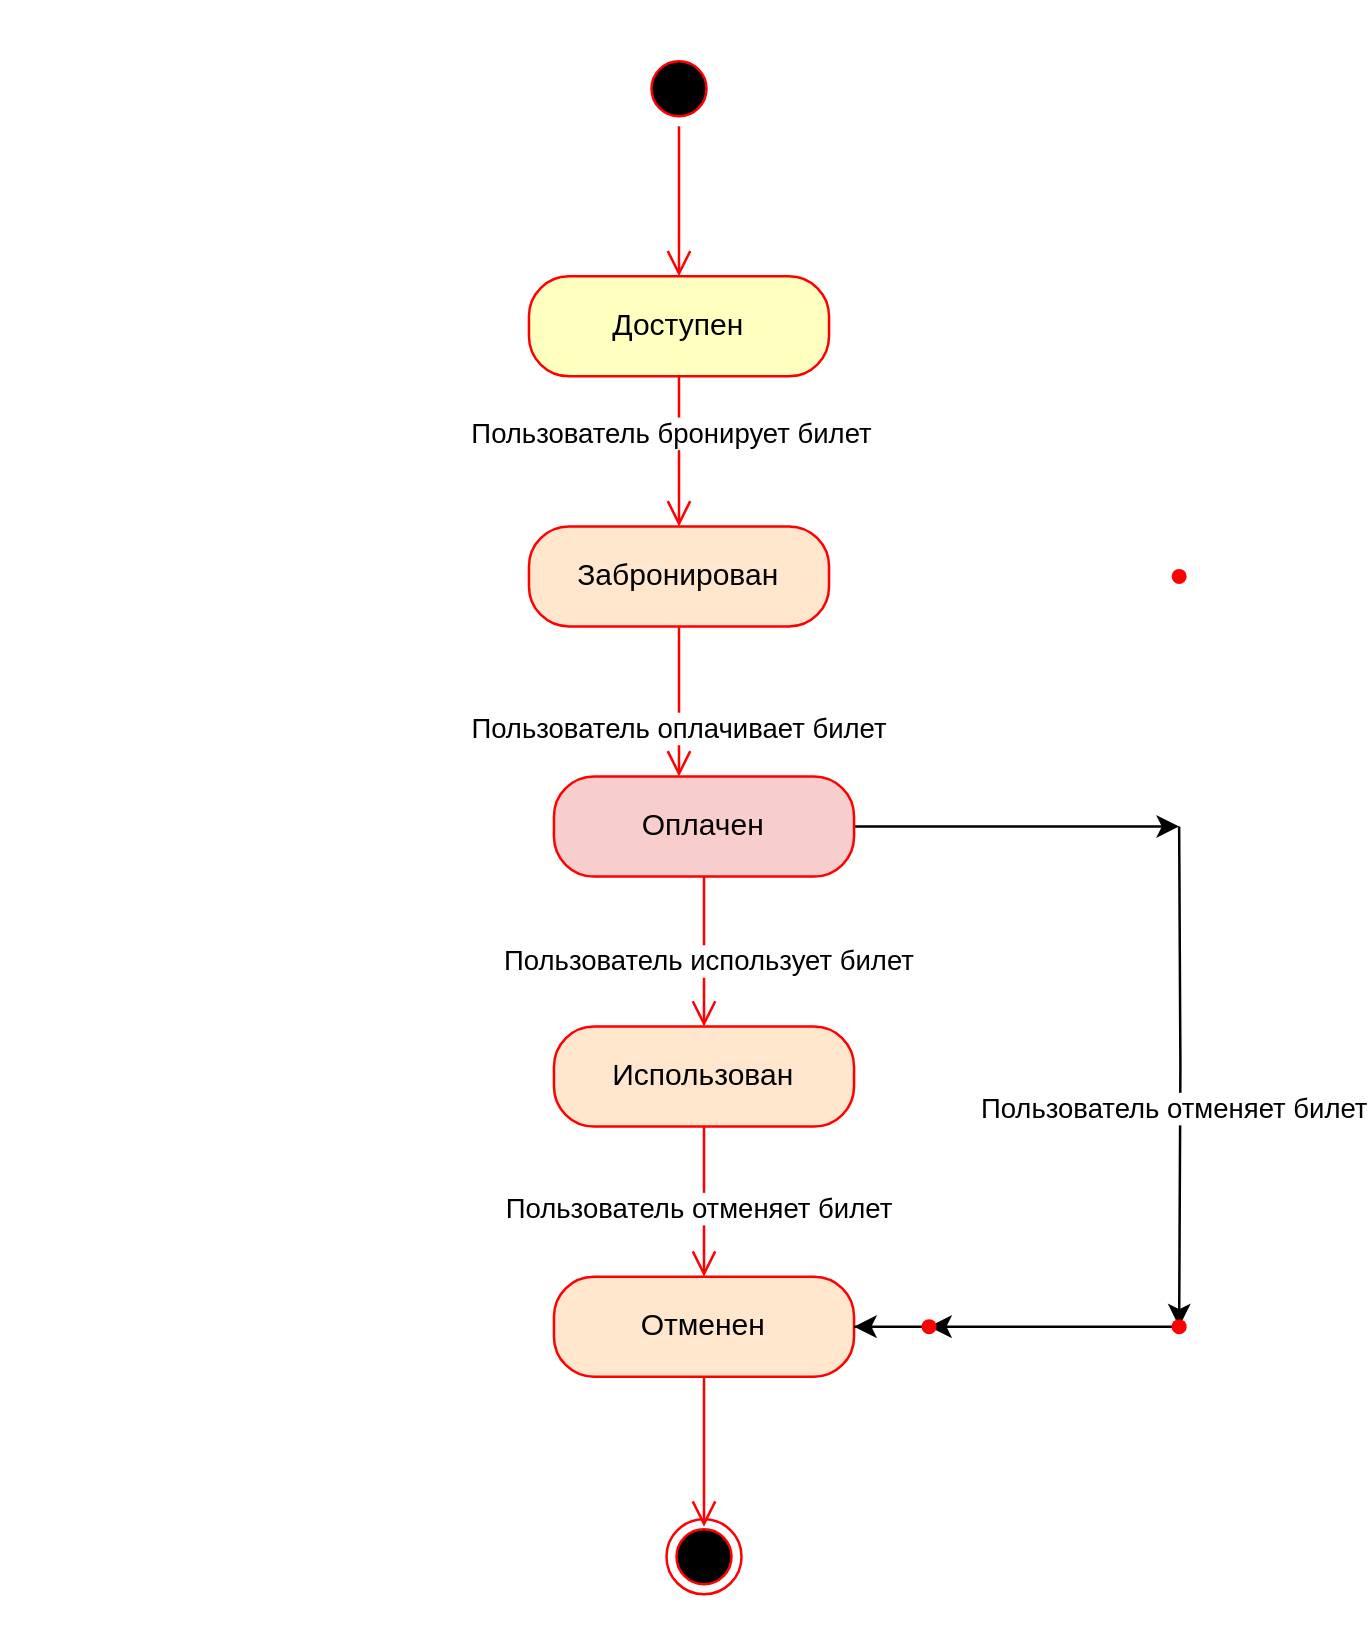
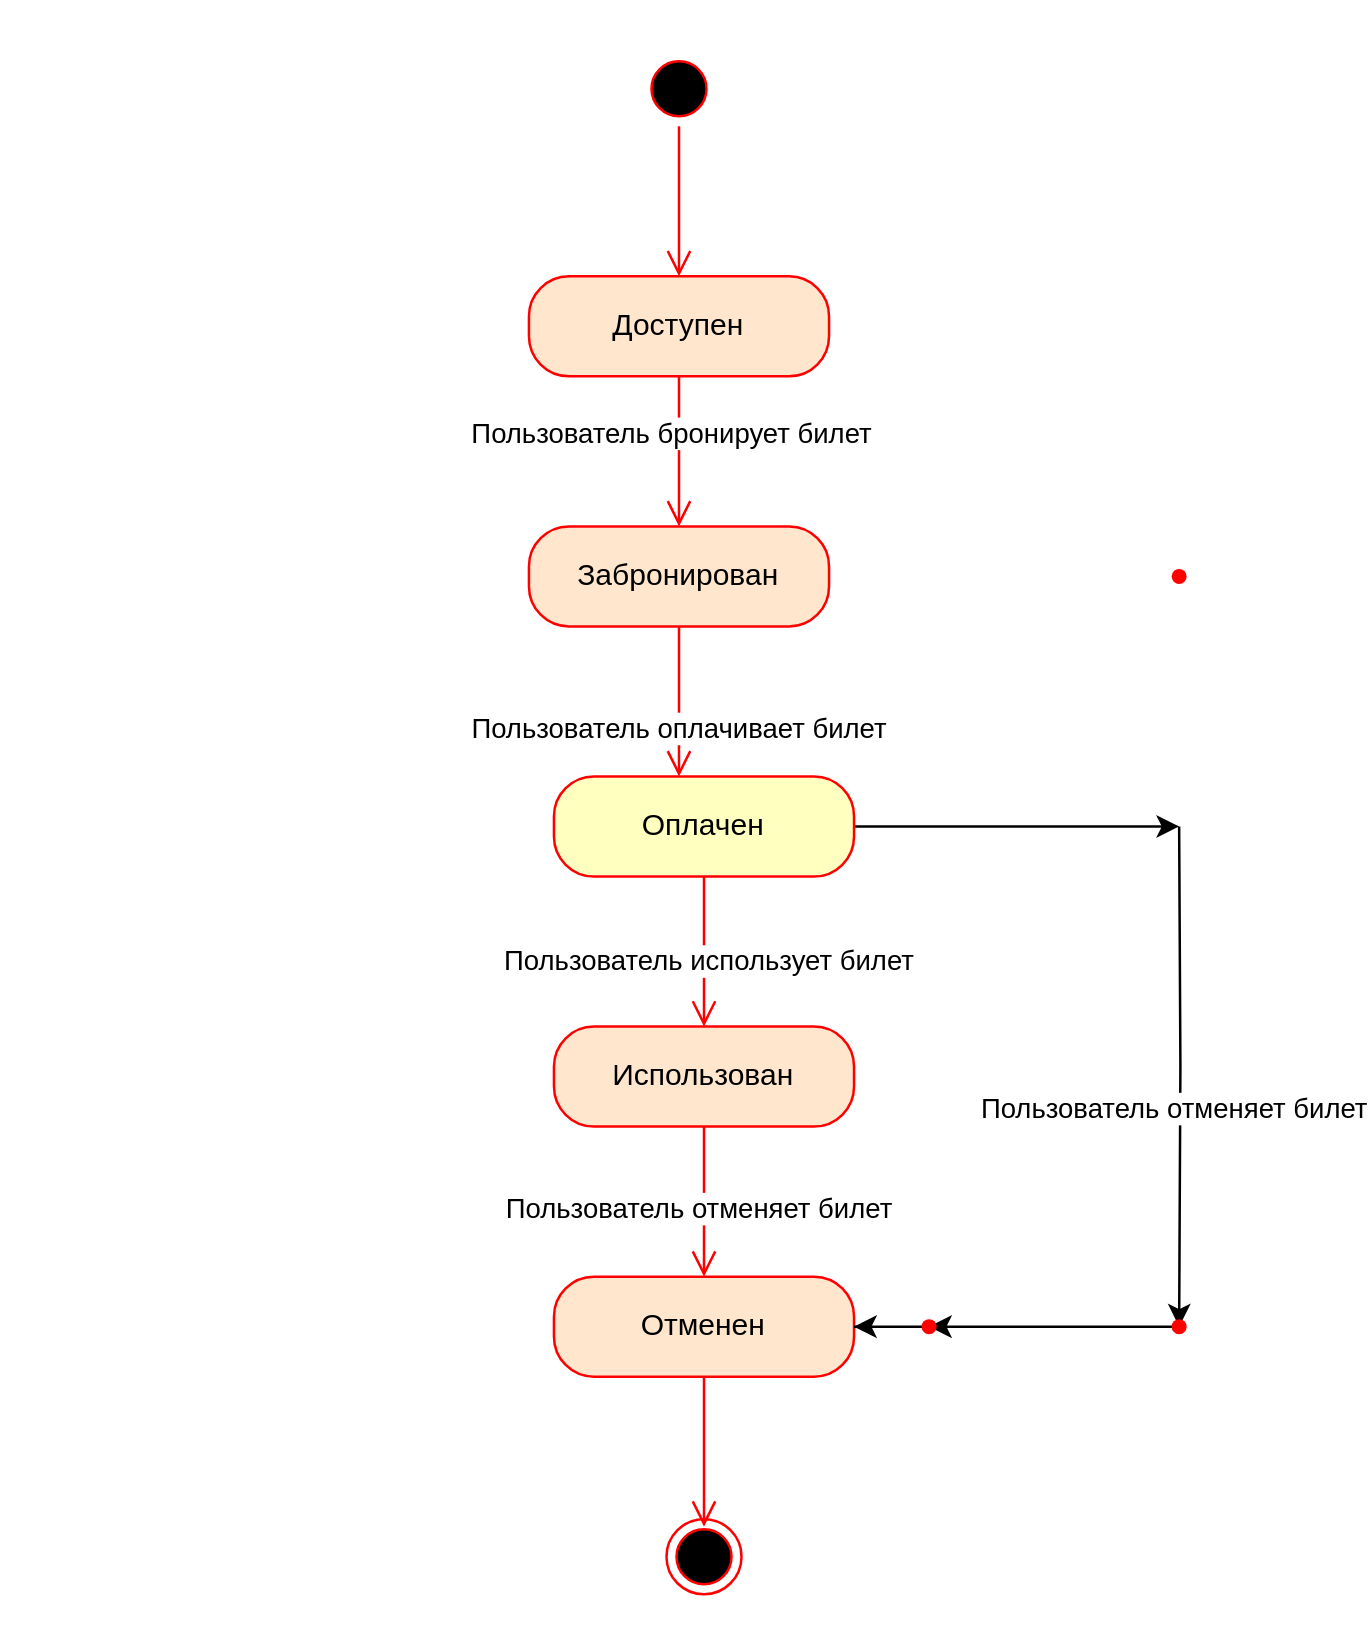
(679, 326) -> (679, 326)
(704, 826) -> (704, 826)
